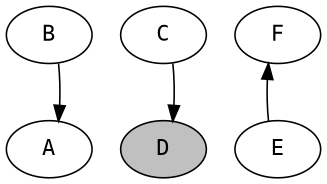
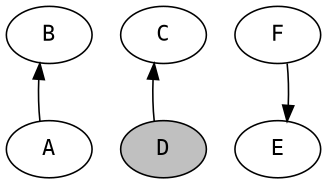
(60, 84) -> (39, 100)
(174, 84) -> (153, 100)
(267, 100) -> (288, 84)
